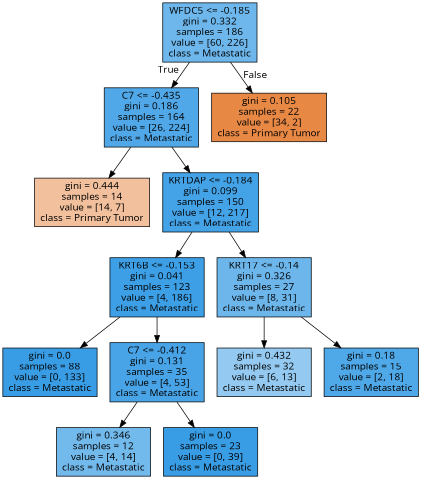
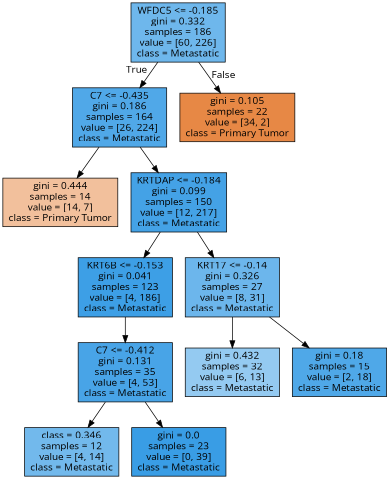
(50, 372) -> none
(104, 452) -> (72, 452)
